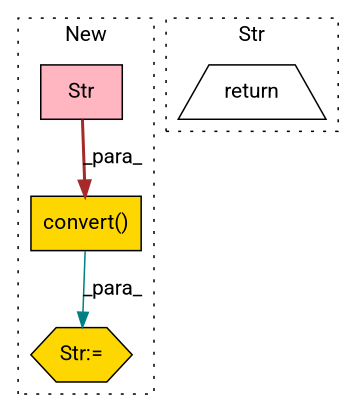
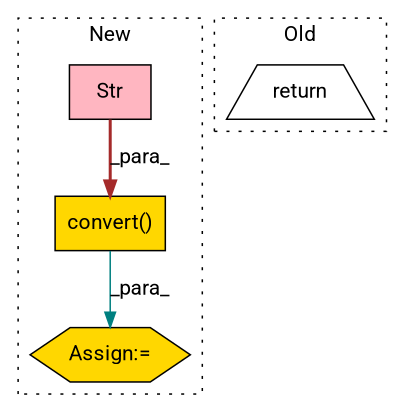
(252, 35) -> (300, 35)
(82, 355) -> (110, 355)
